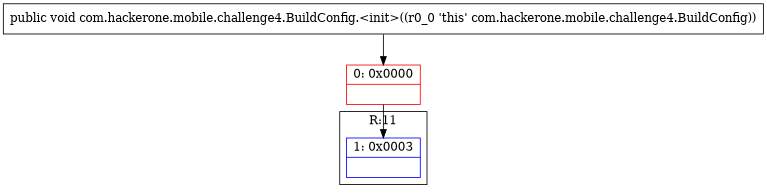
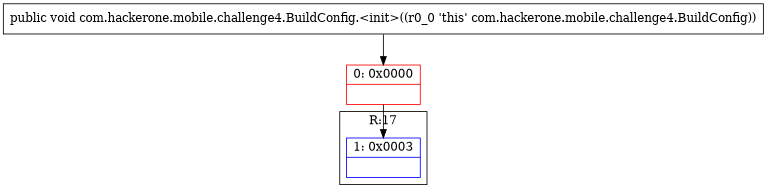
(383, 121) -> (383, 121)
